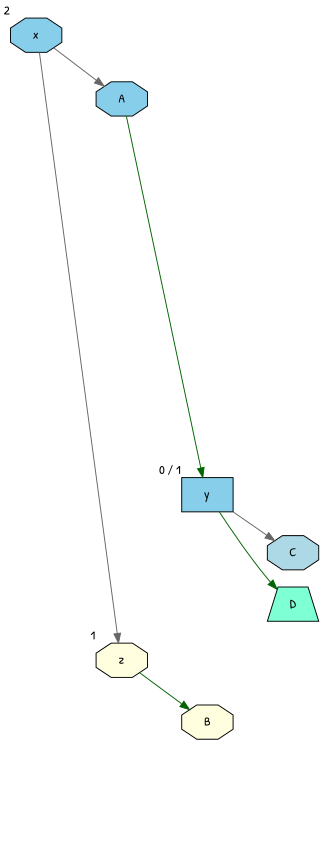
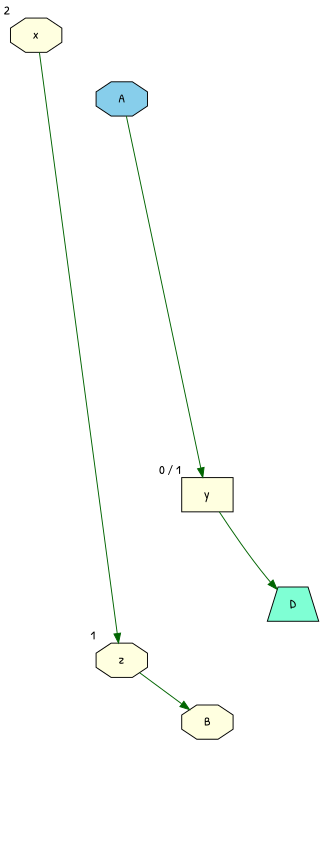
(36, 35) -> (36, 35)
(75, 64) -> none
(78, 343) -> (78, 343)
(207, 495) -> (207, 495)
(293, 553) -> none
